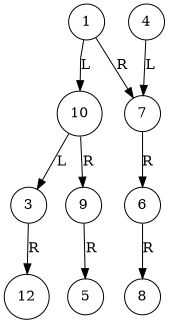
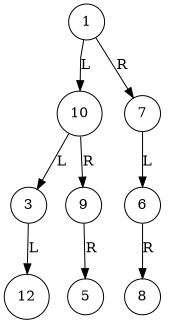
(147, 22) -> none
(148, 162) -> (148, 162)
(34, 249) -> (34, 249)
